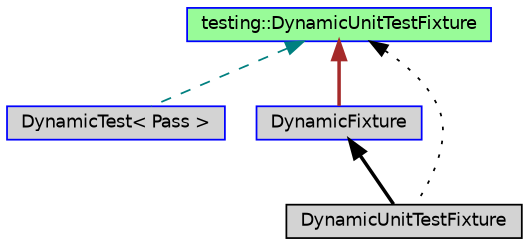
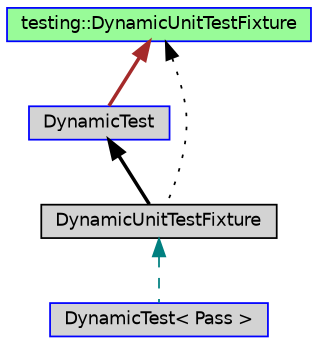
(219, 77) -> (159, 280)
(339, 123) -> (99, 123)
